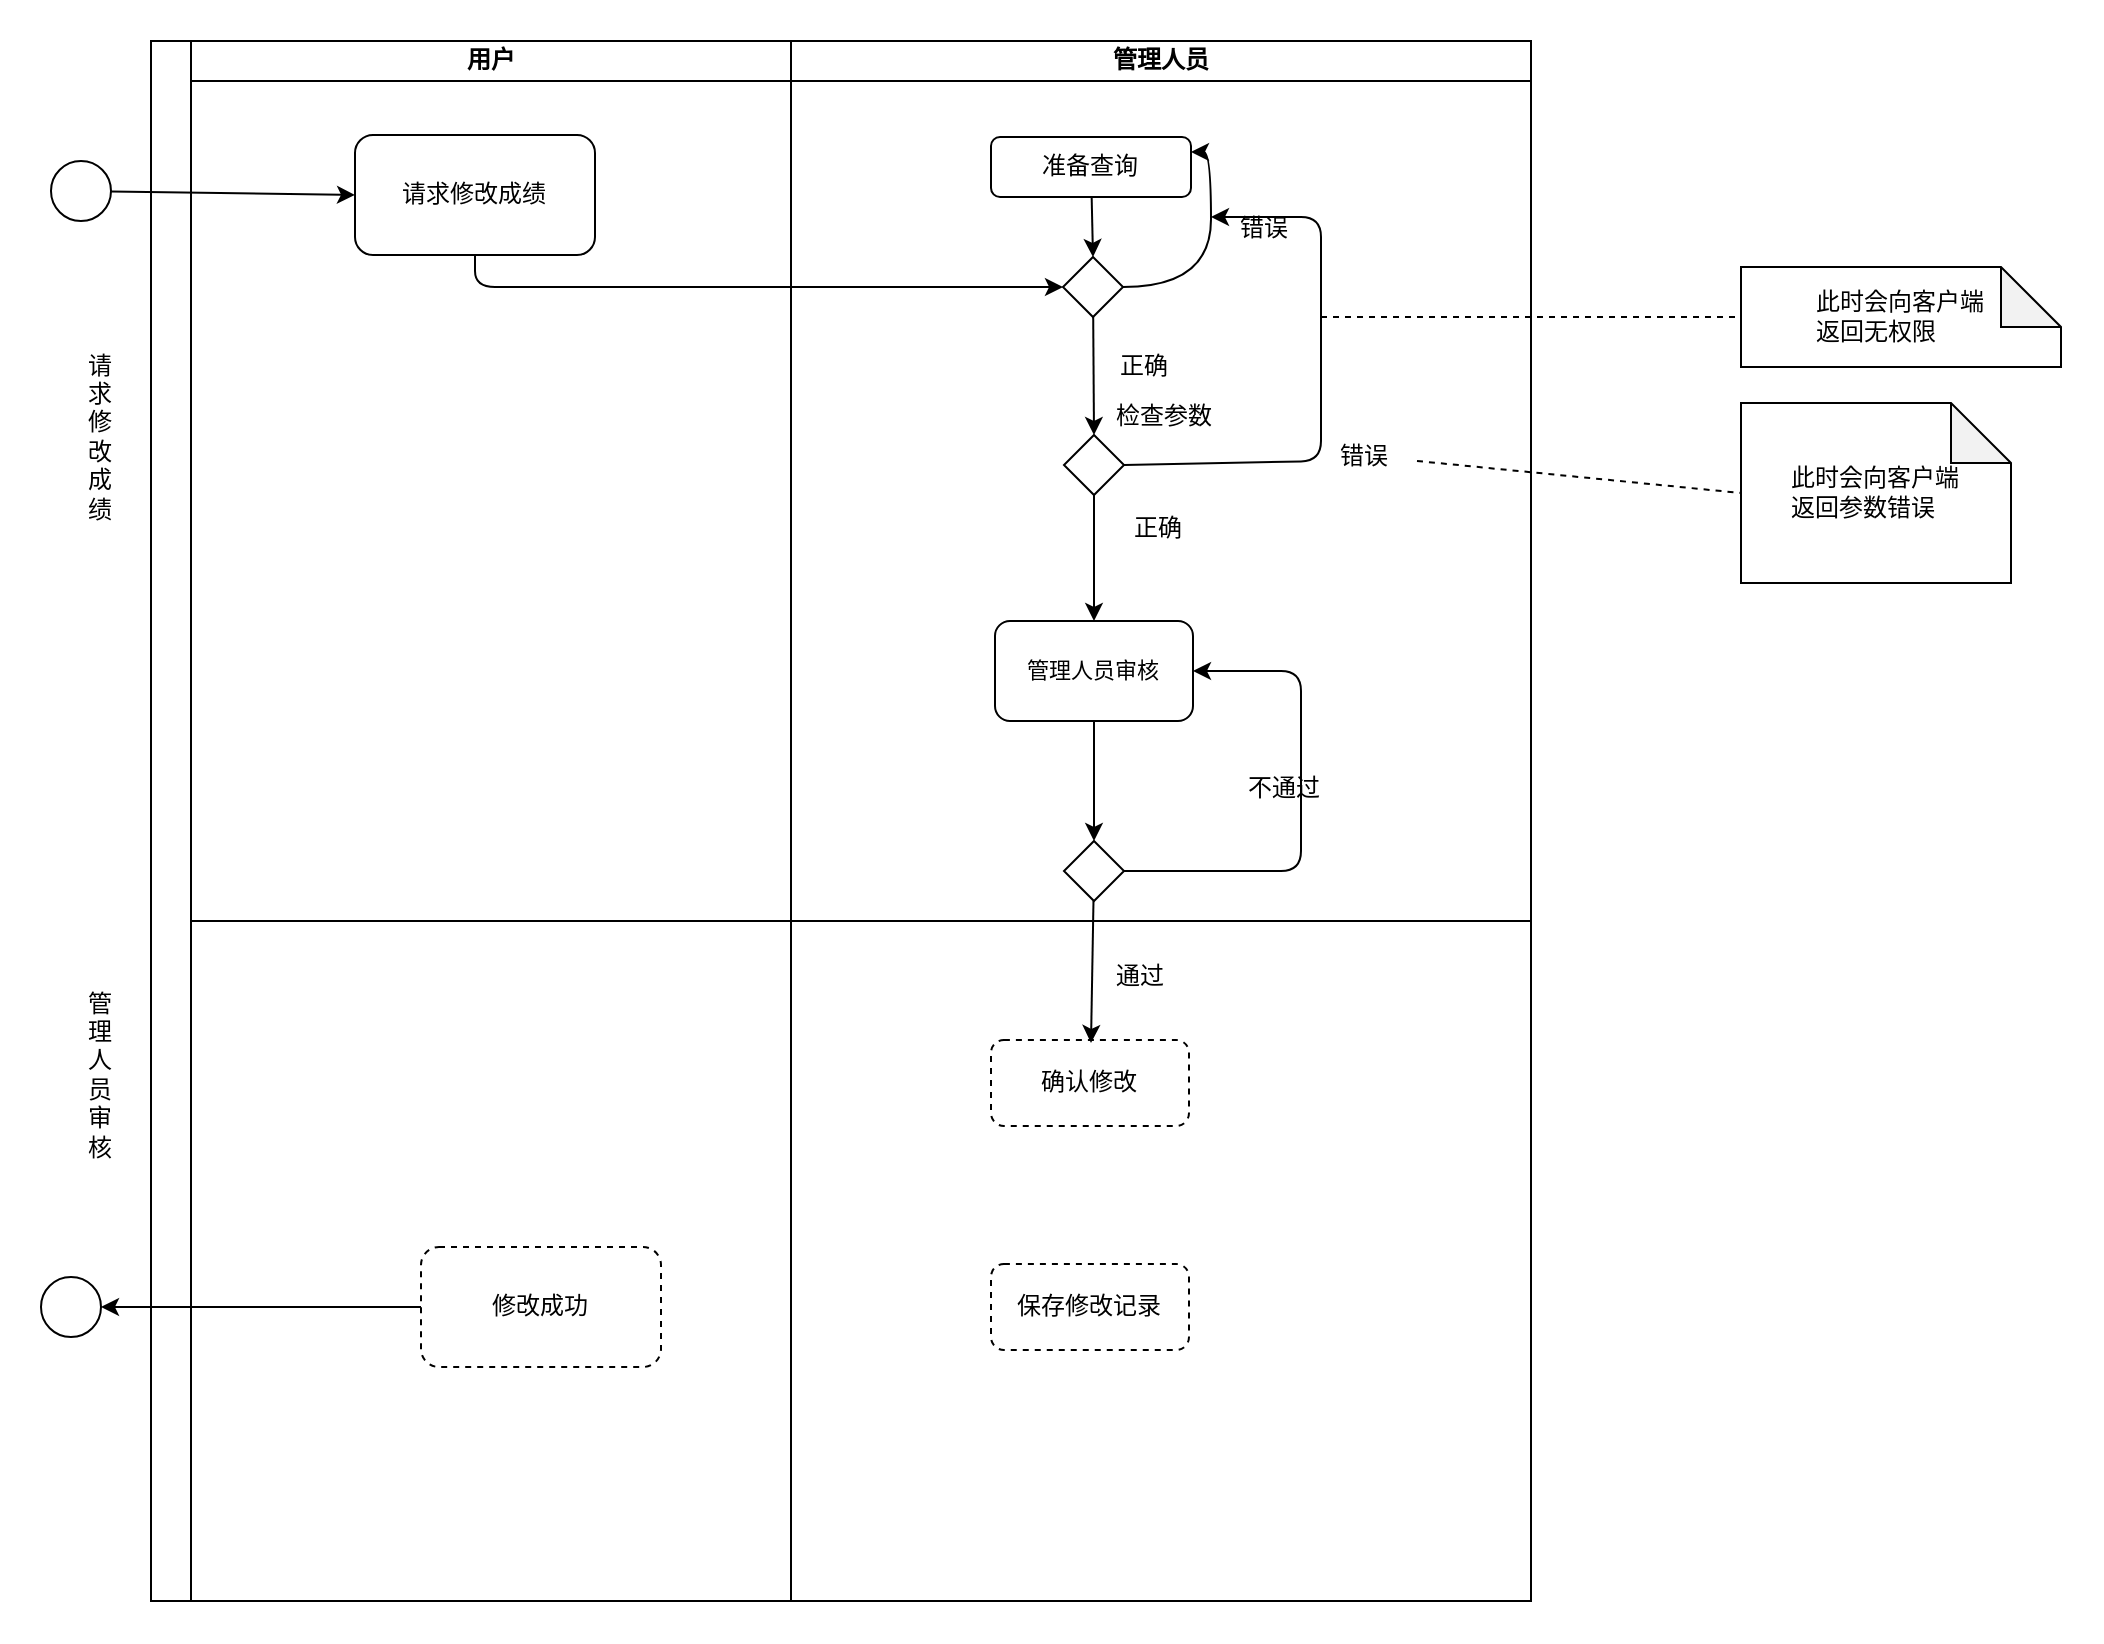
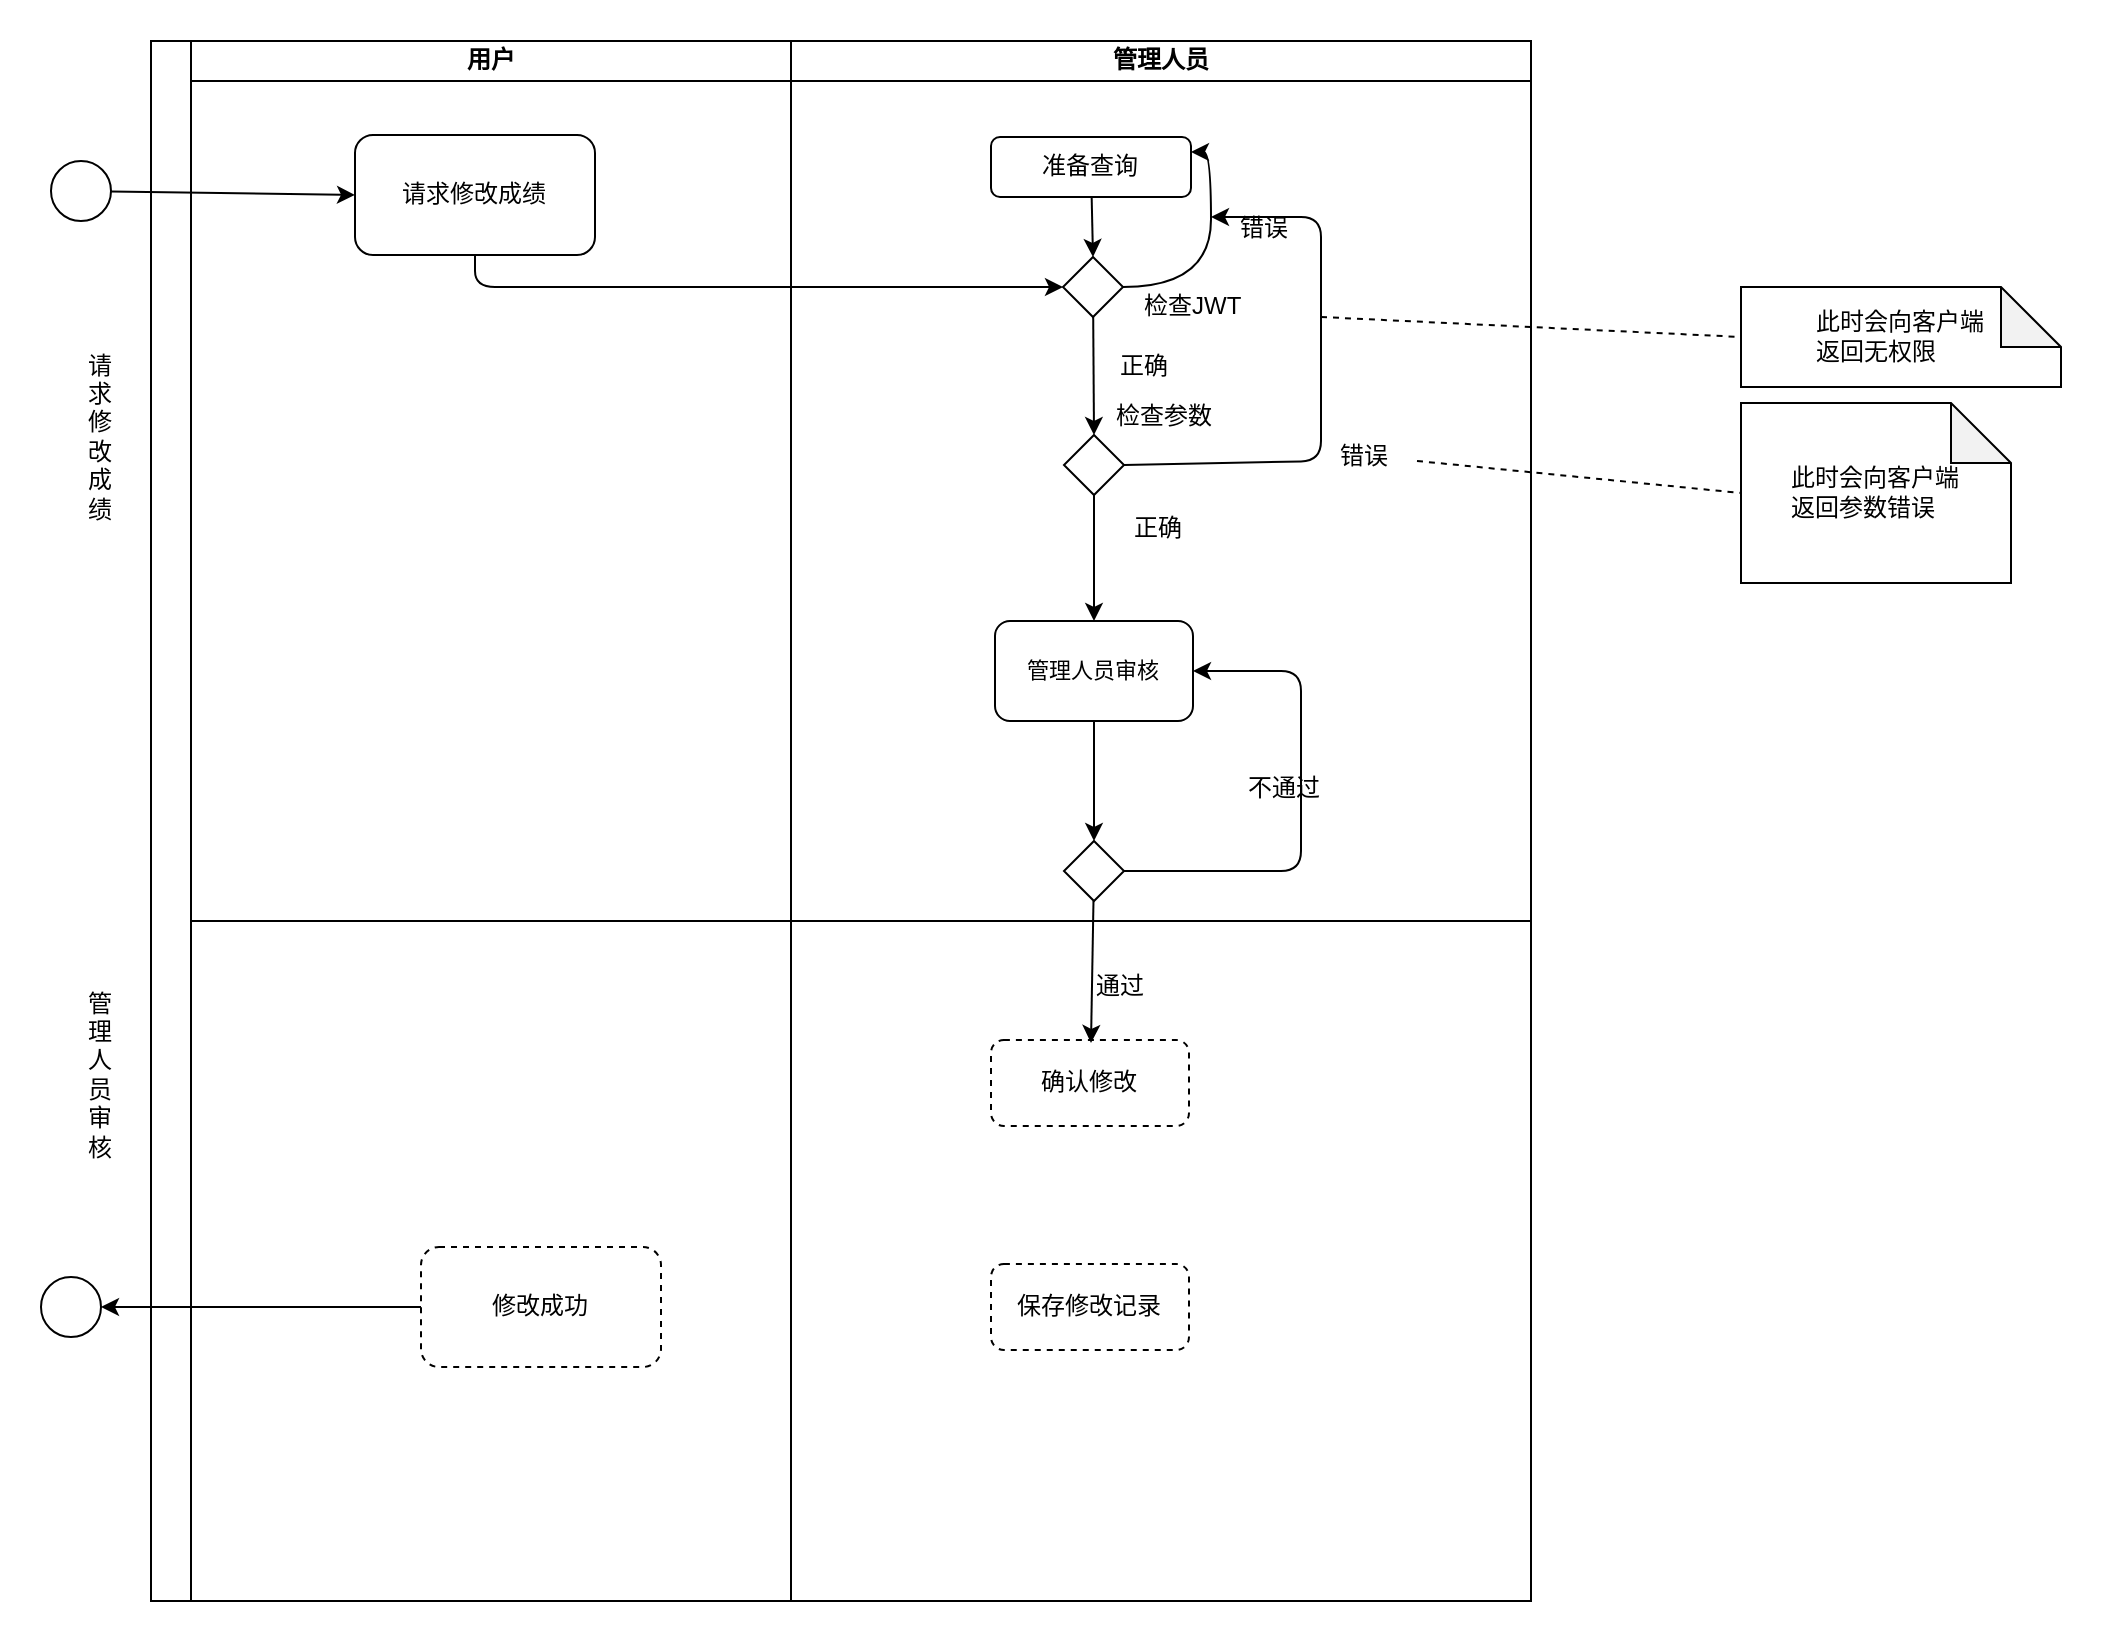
none -> (1201, 307)
(1901, 317) -> (1901, 337)
(1153, 977) -> (1133, 987)
